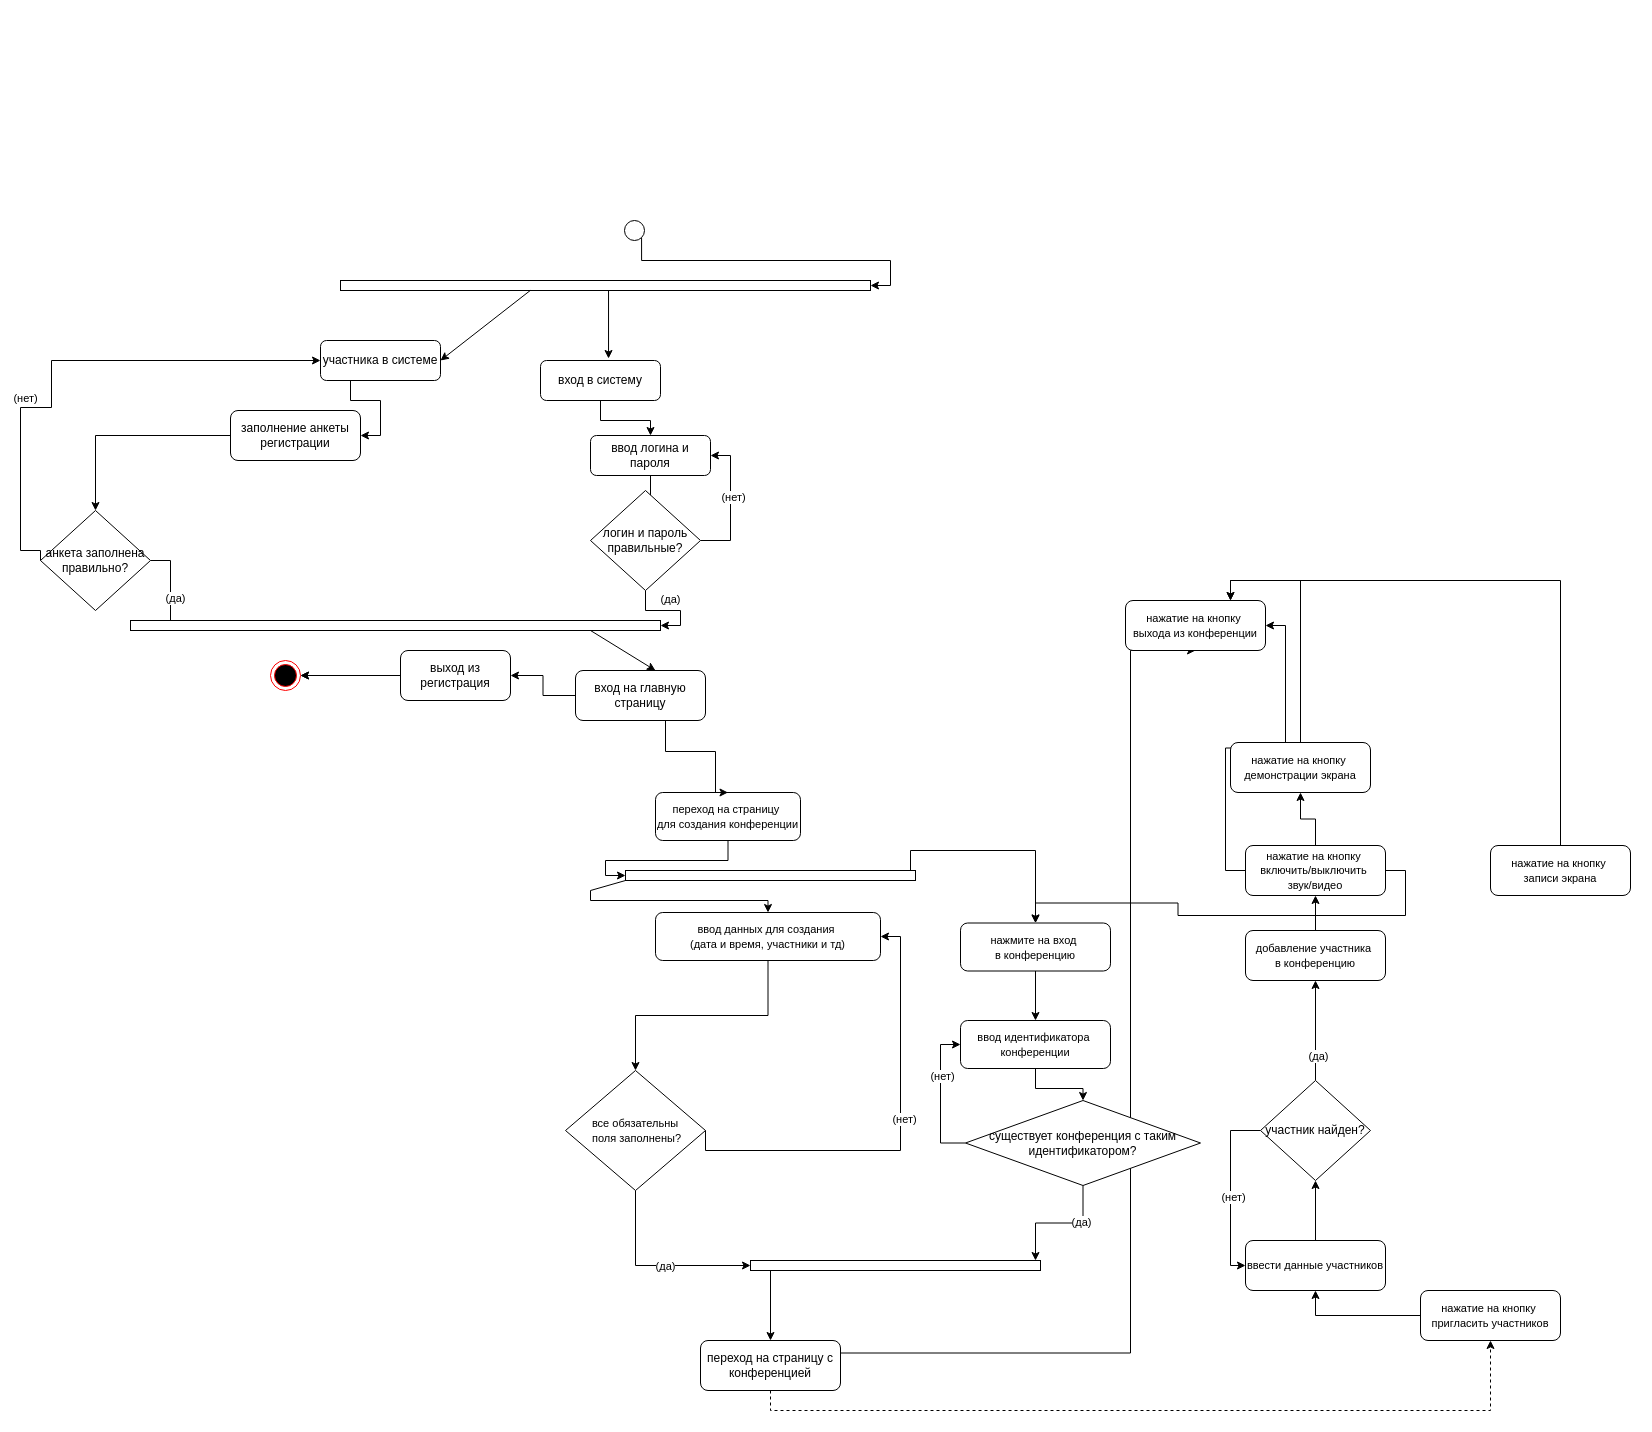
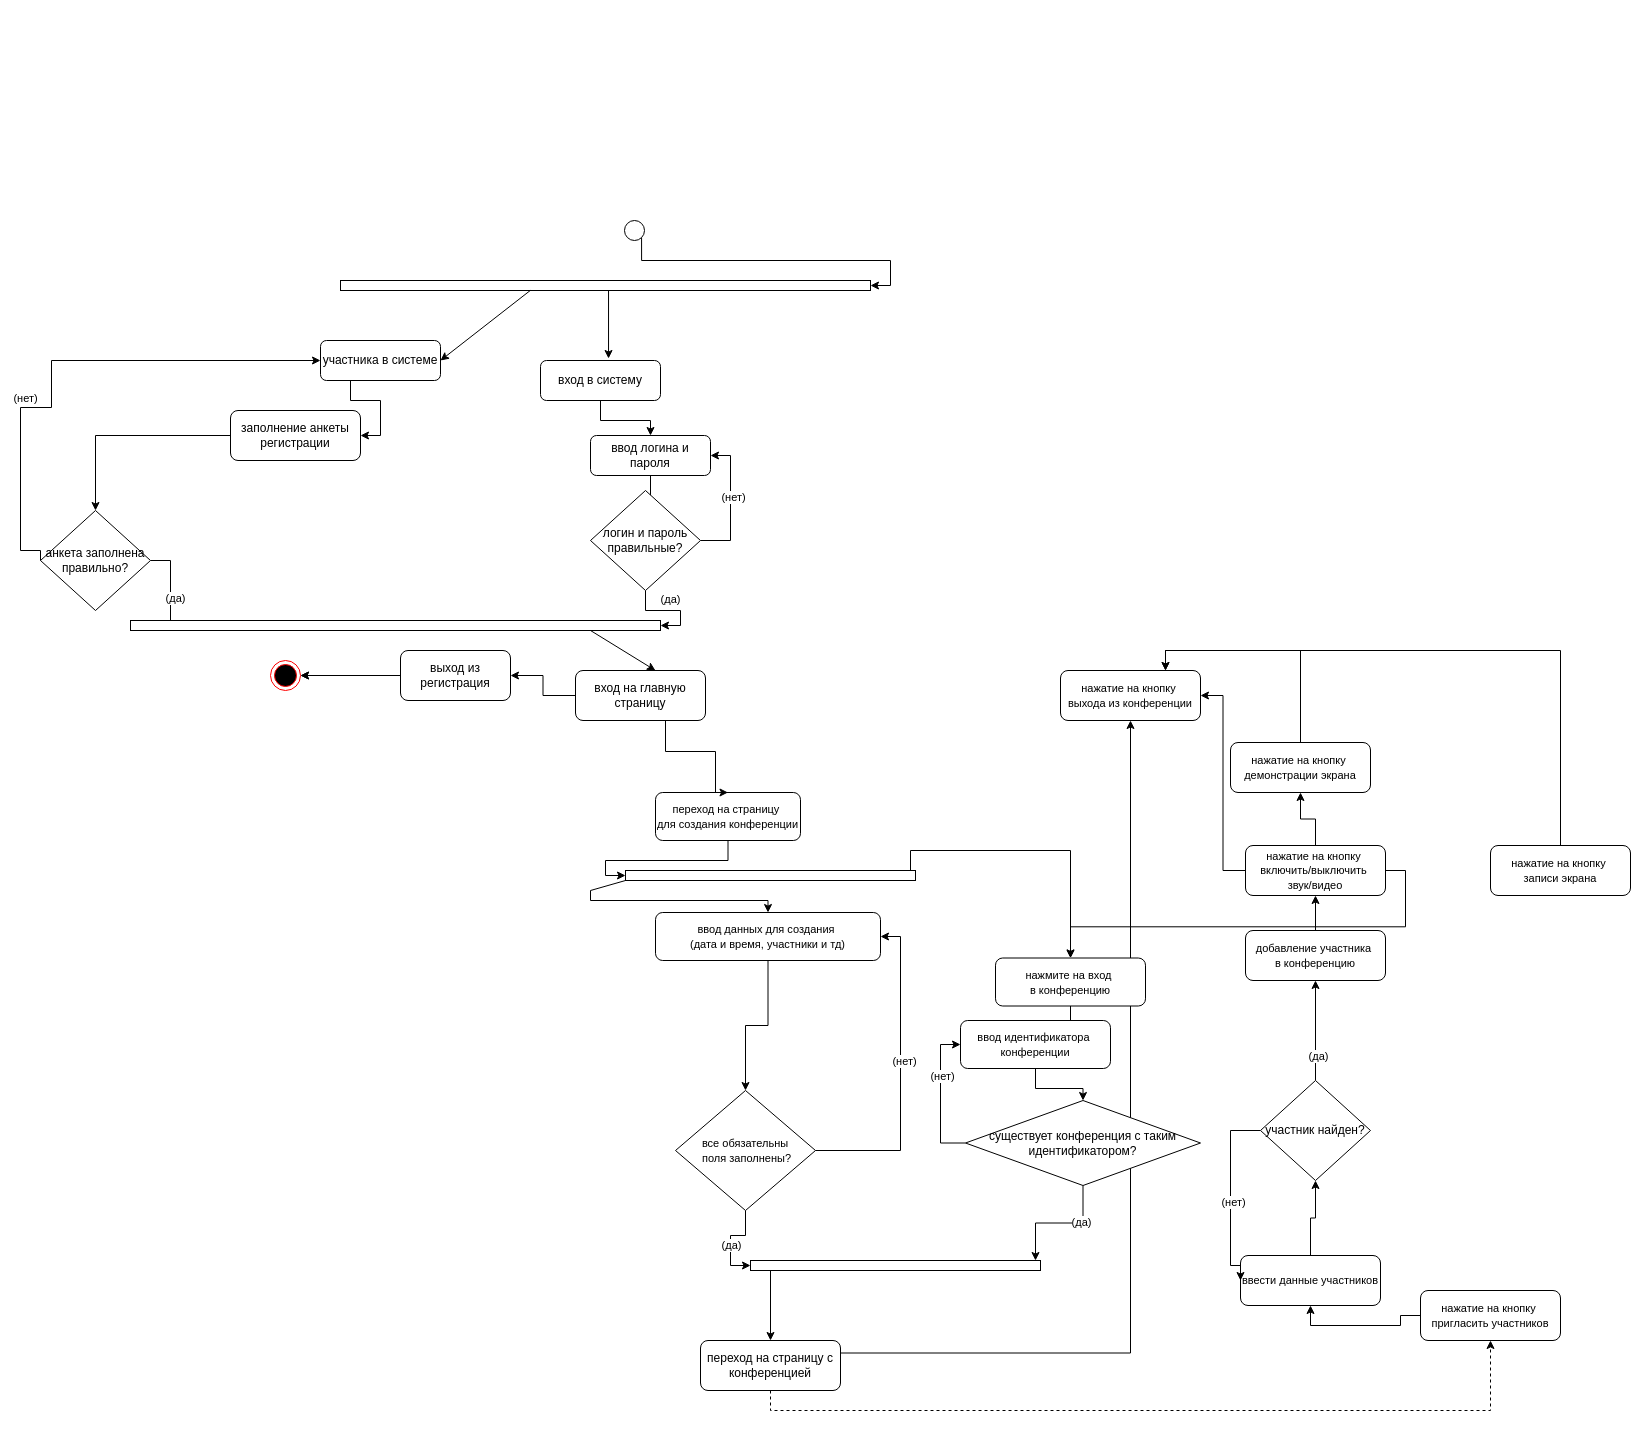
(1196, 626) -> (1131, 696)
(1036, 947) -> (1071, 982)
(636, 1131) -> (746, 1151)
(1316, 1266) -> (1311, 1281)
